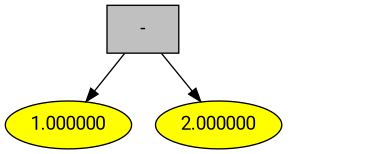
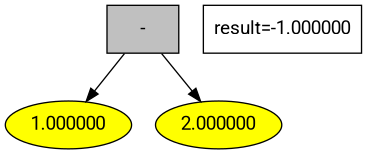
none -> (282, 29)
